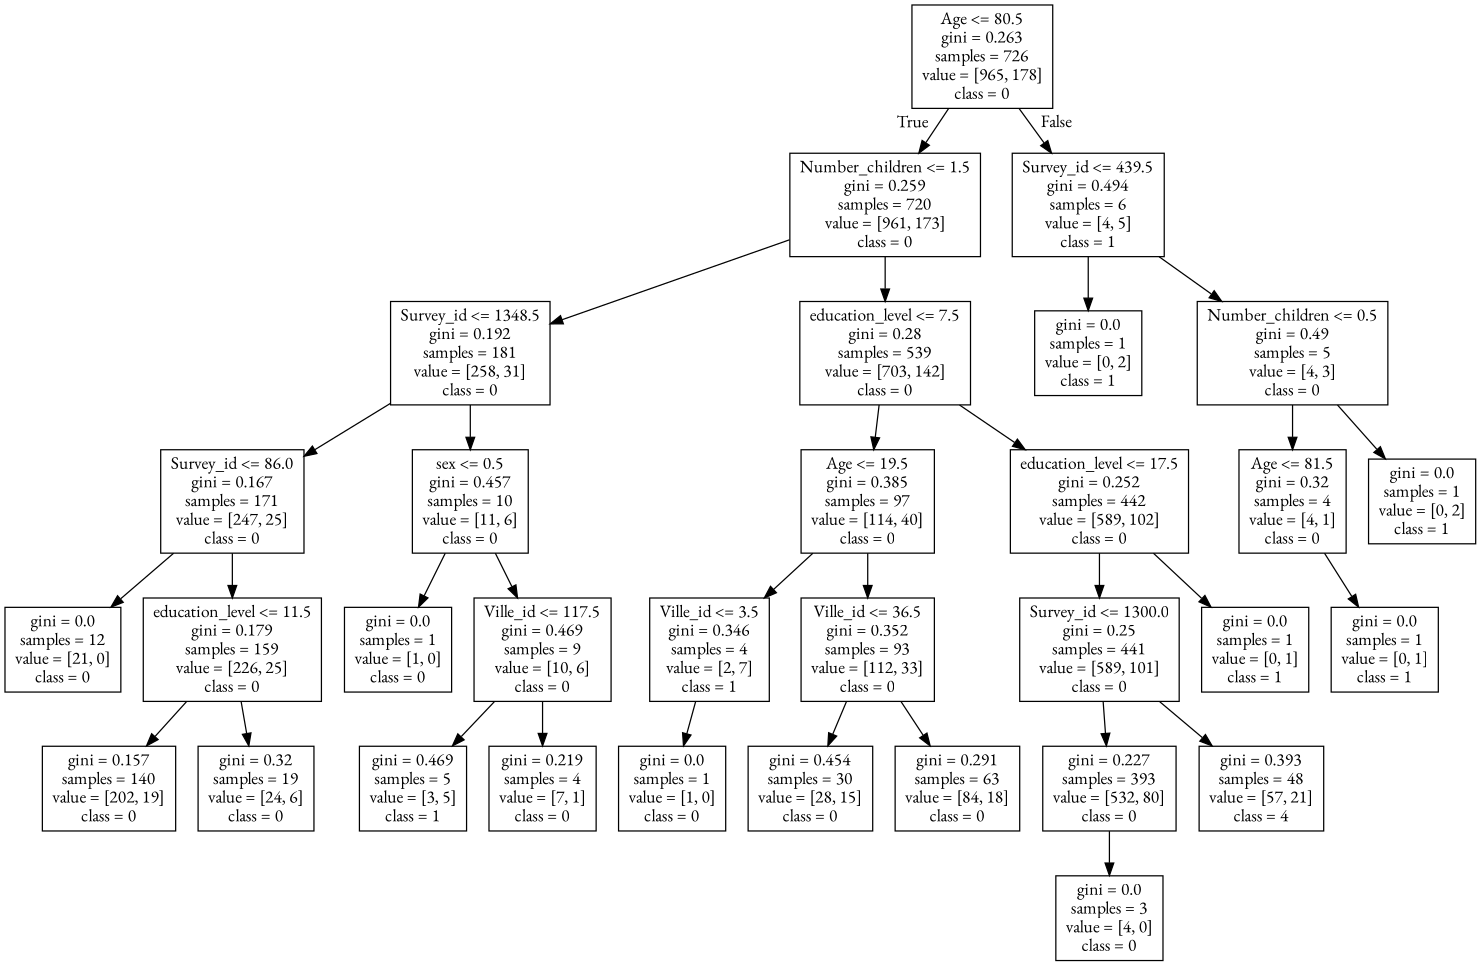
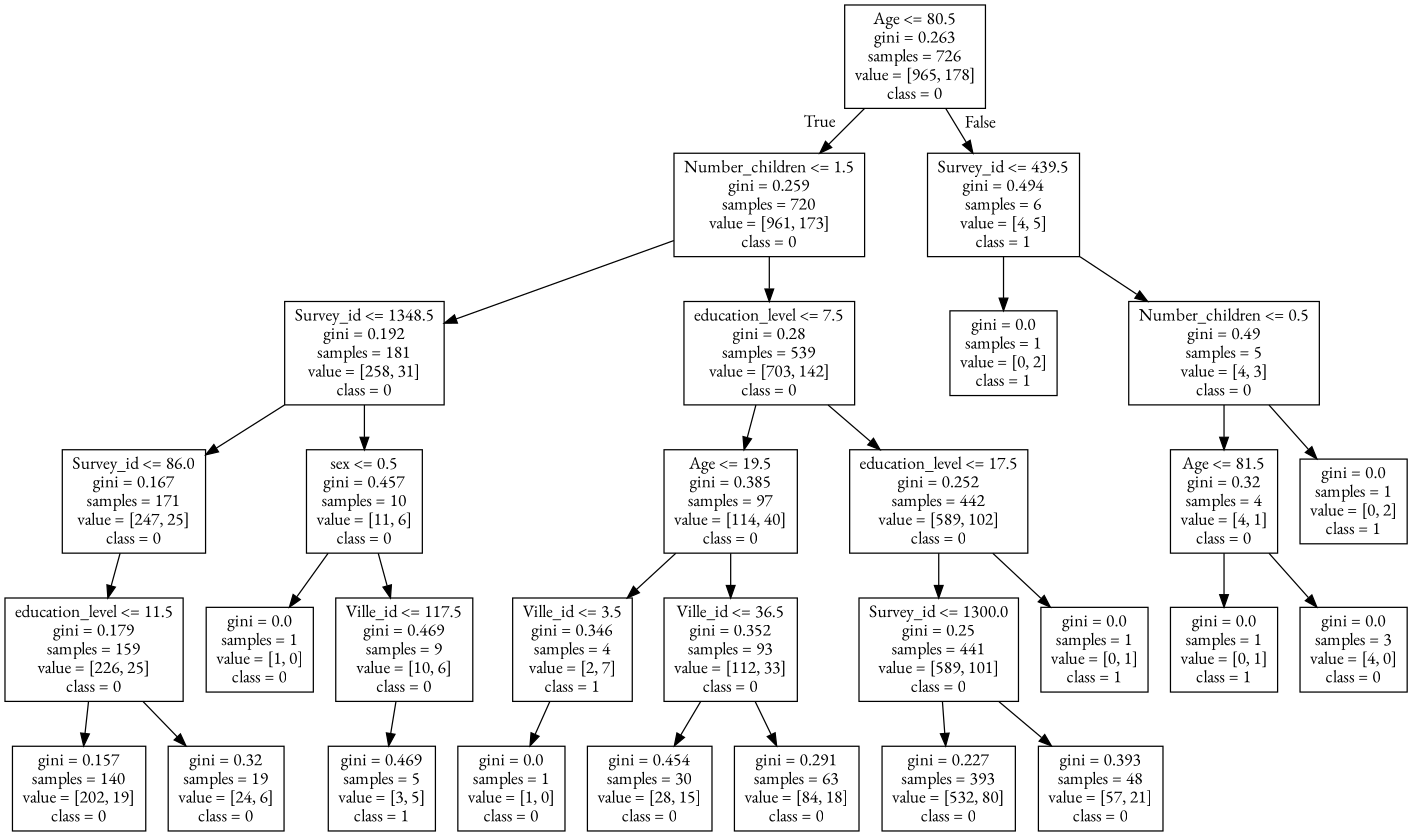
(63, 650) -> none
(543, 789) -> none
(1261, 789) -> (1101, 789)
(1109, 847) -> (1289, 575)
